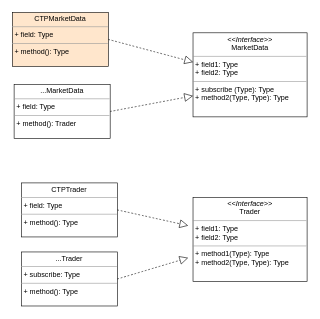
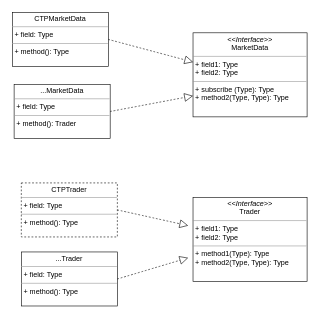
(60, 39) -> (60, 39)
(69, 210) -> (69, 210)
(52, 265) -> (51, 265)
